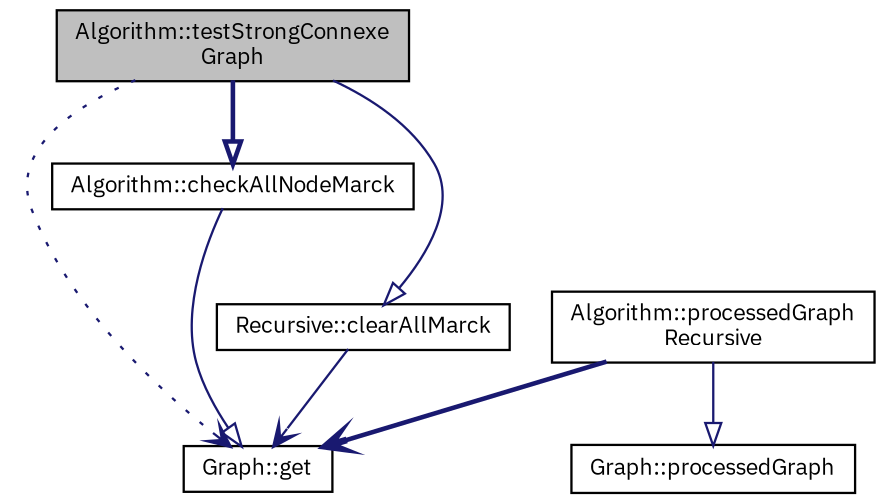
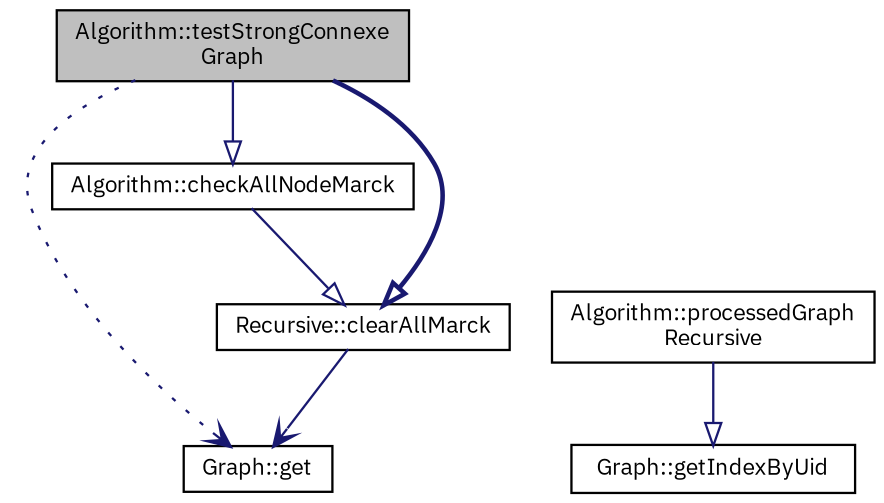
(233, 111) -> (233, 111)
(435, 165) -> (435, 165)
(192, 320) -> (290, 248)
(476, 401) -> none
(713, 469) -> (713, 469)
